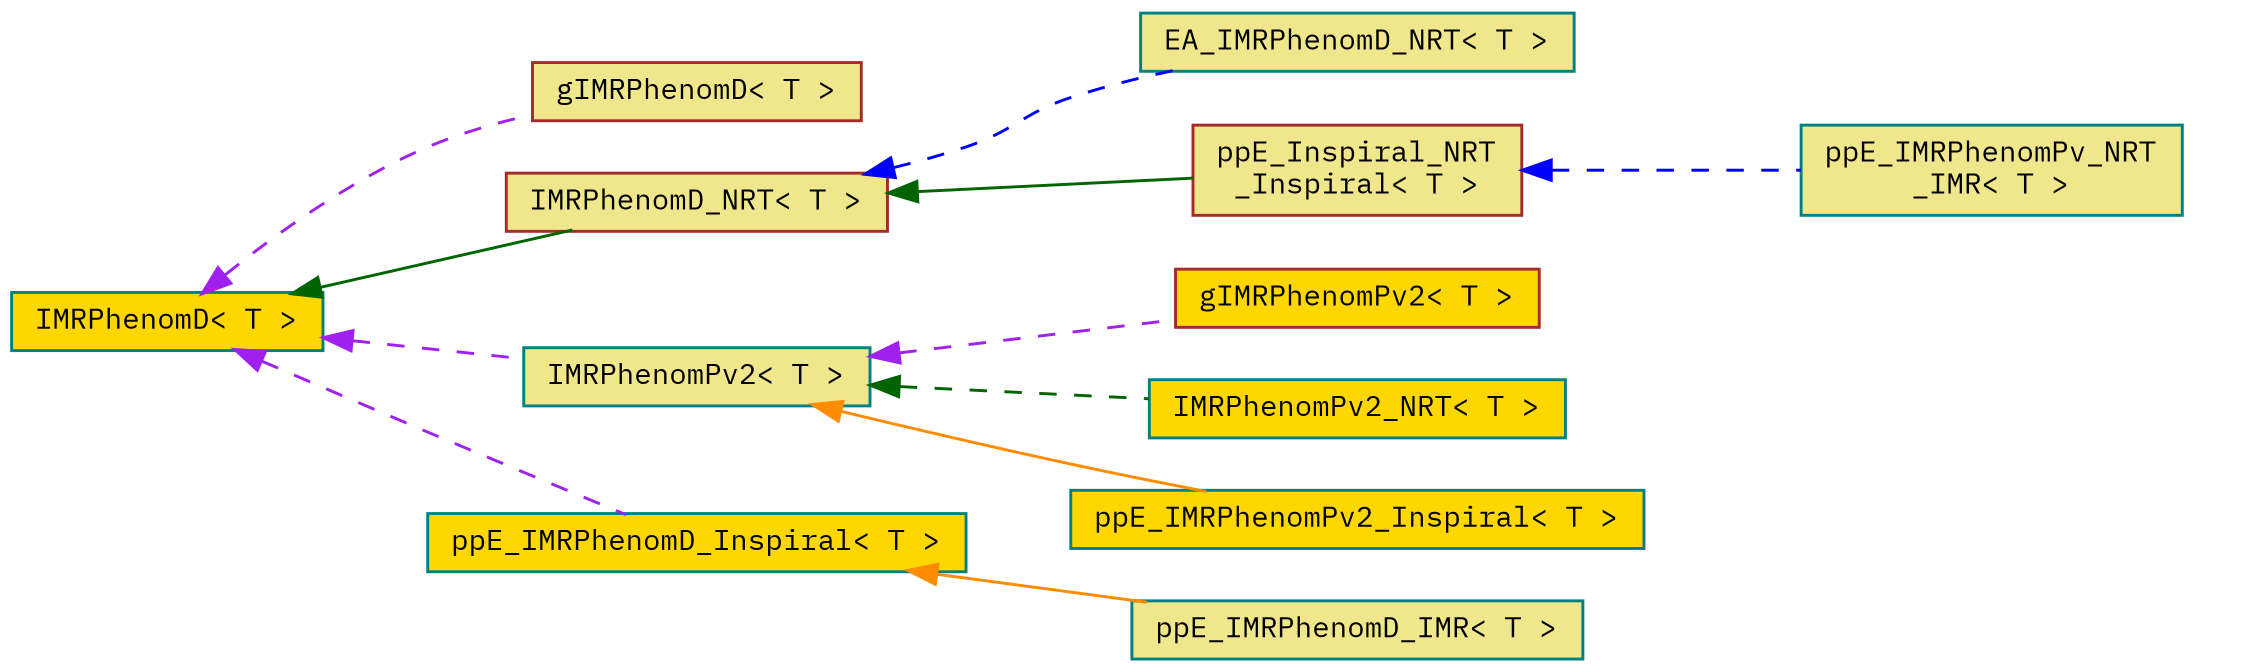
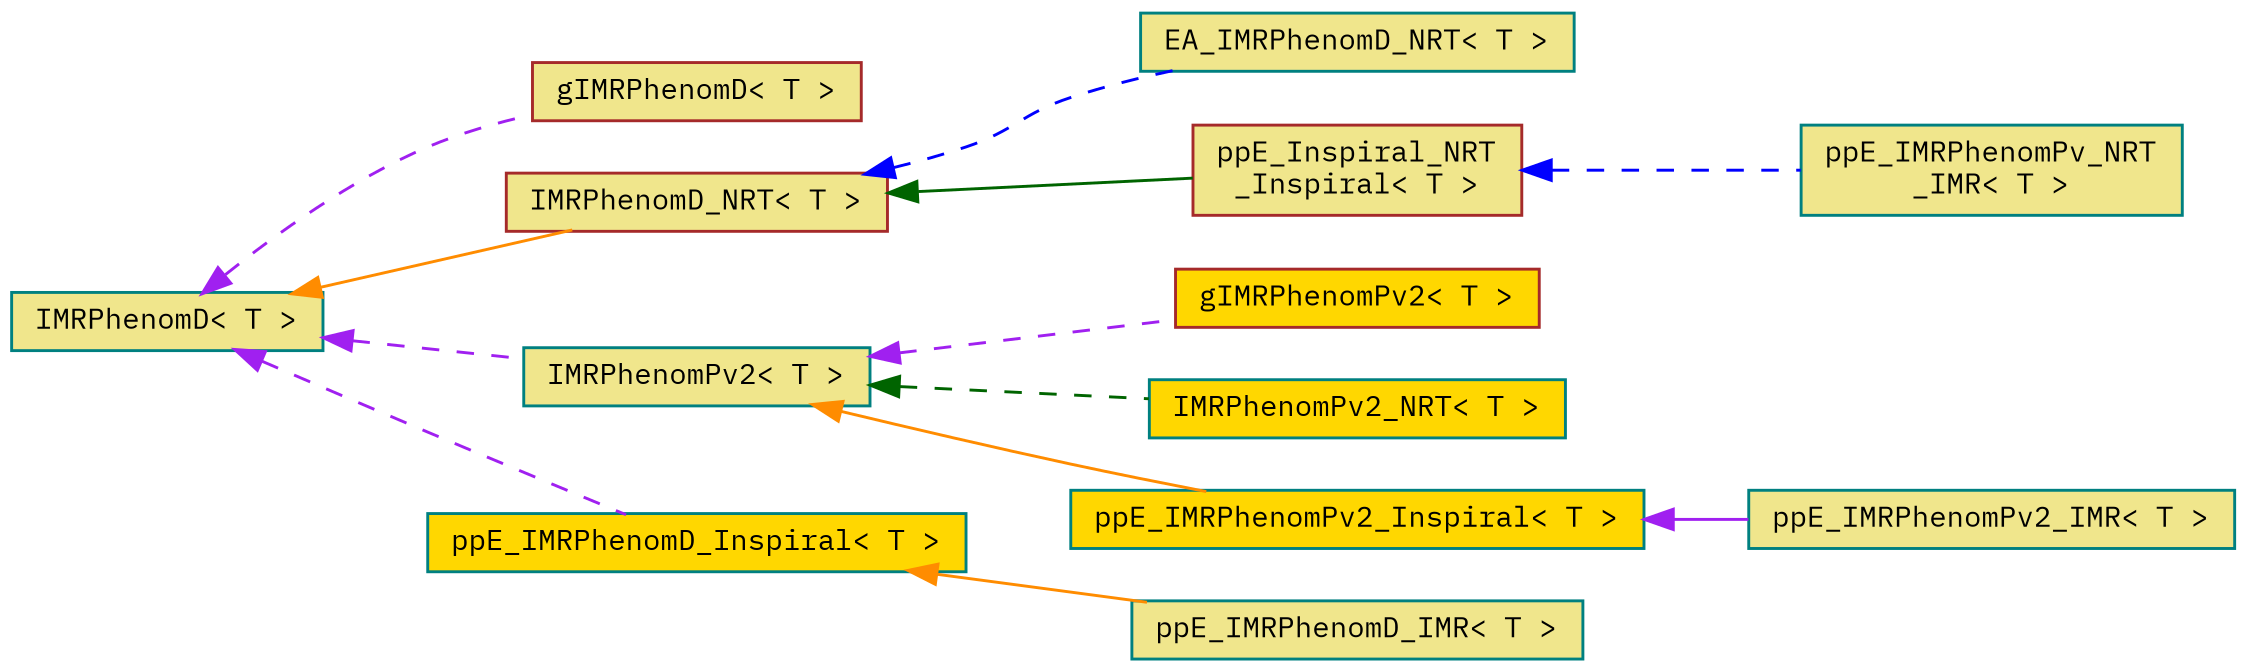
(446, 259) -> (446, 259)
(167, 322) -> (167, 322)
none -> (1992, 519)
